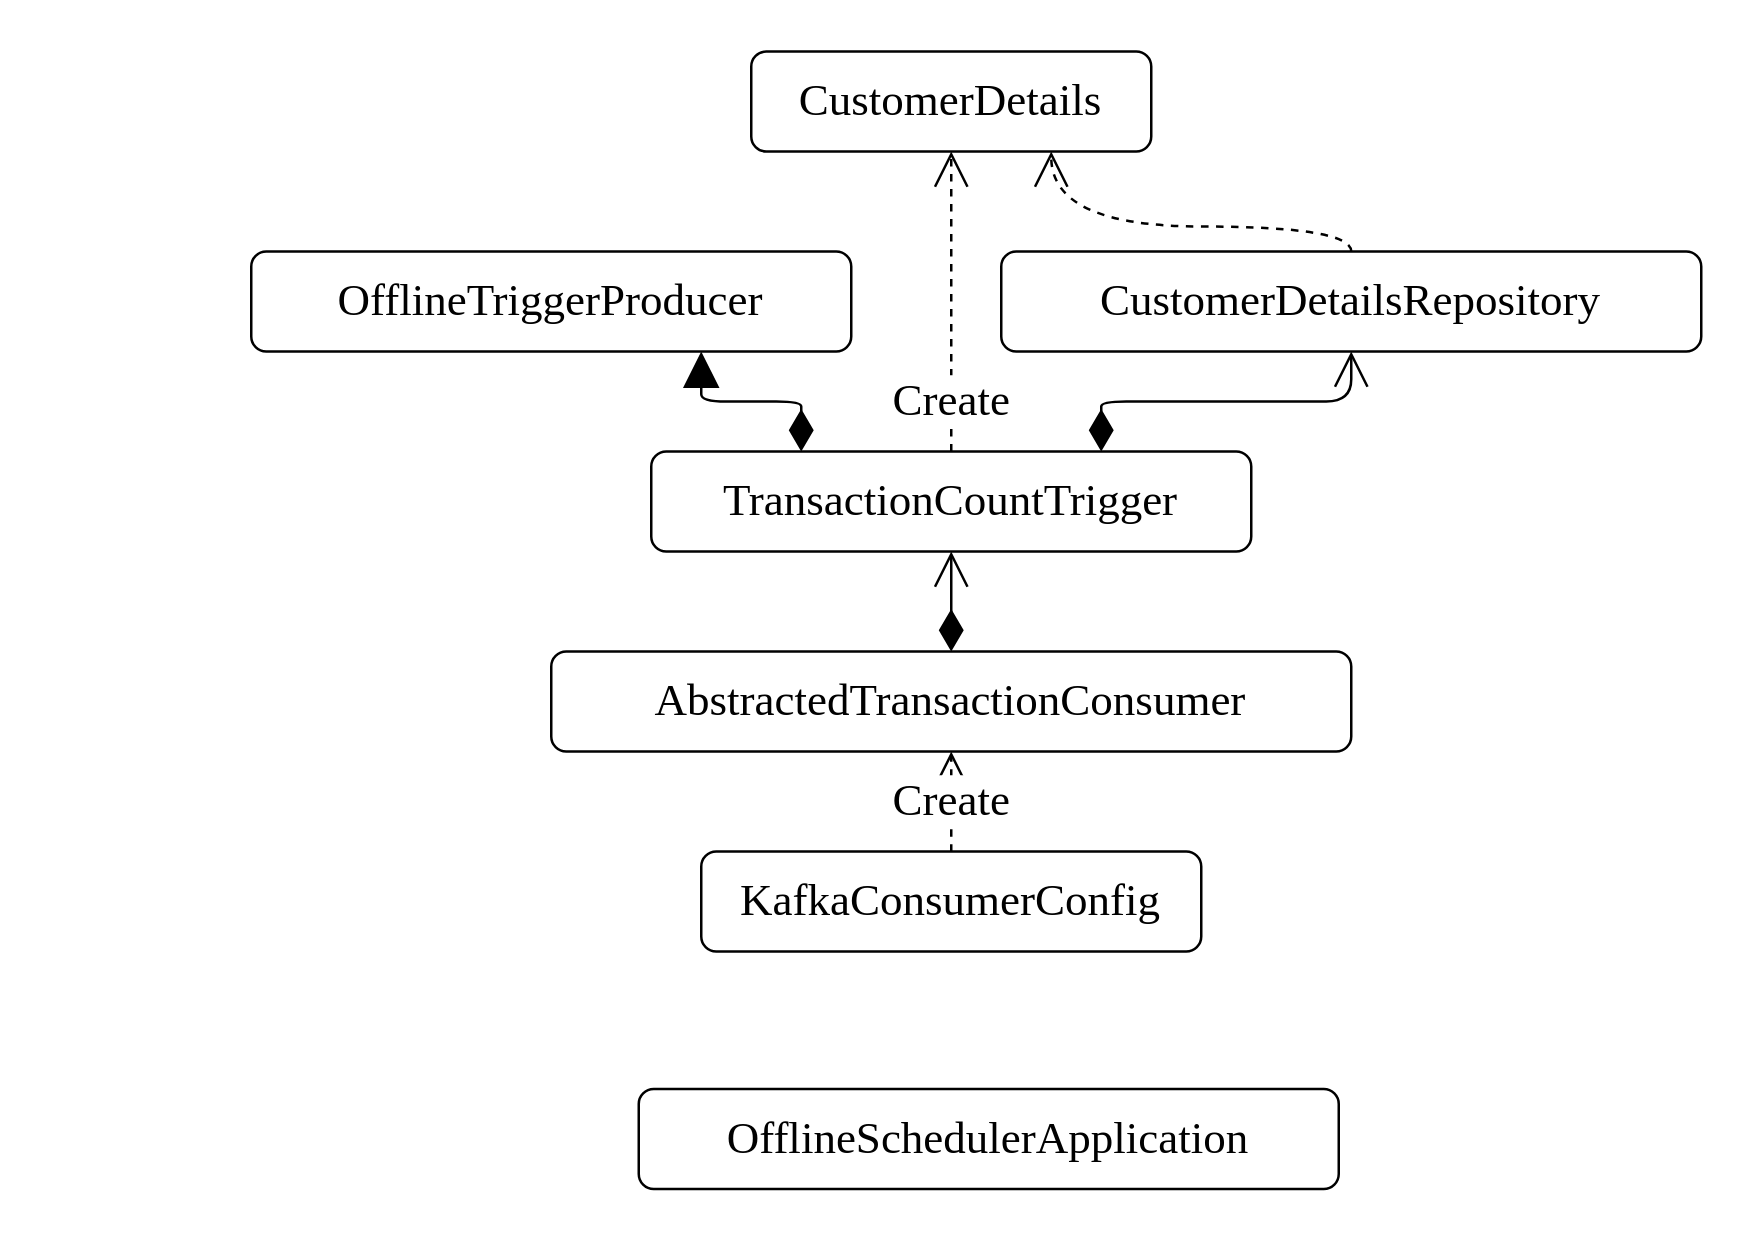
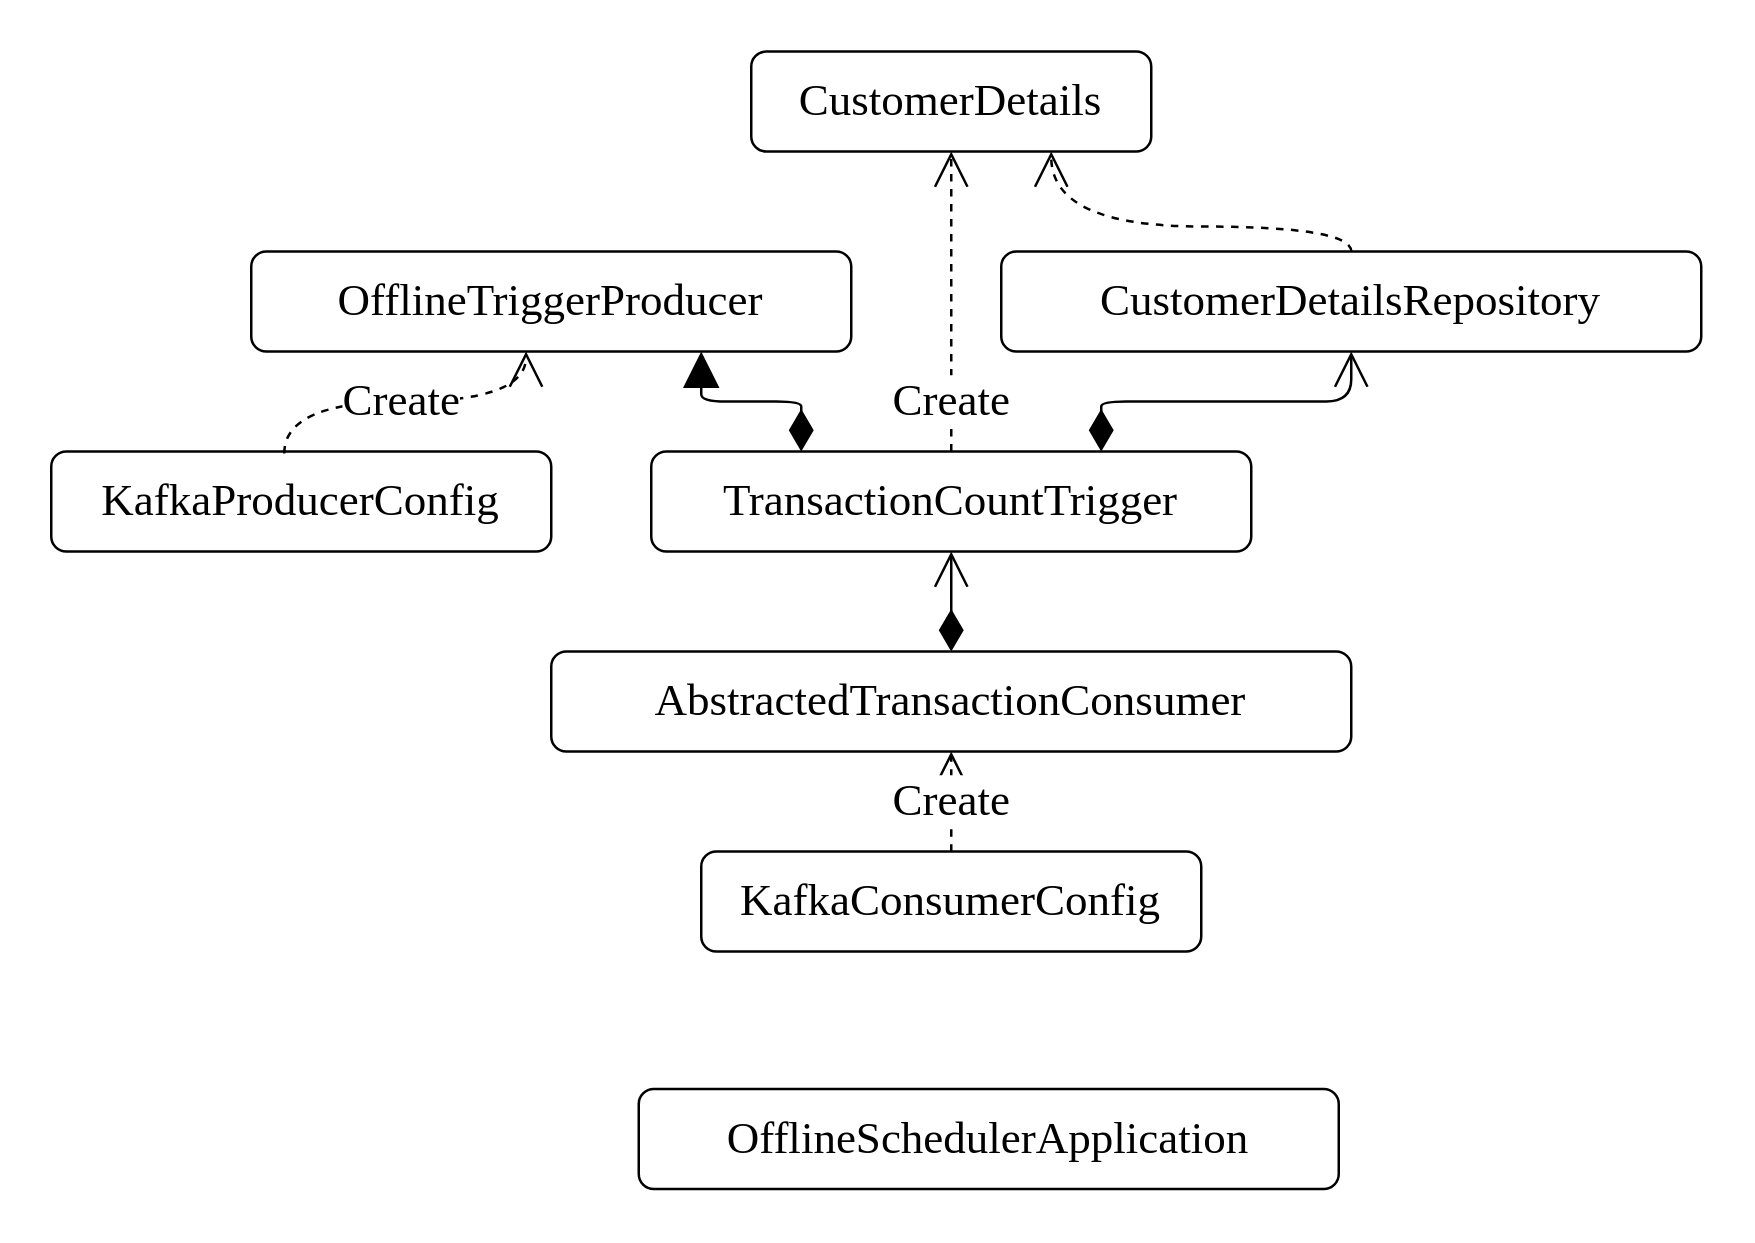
none -> (459, 398)
none -> (301, 501)
